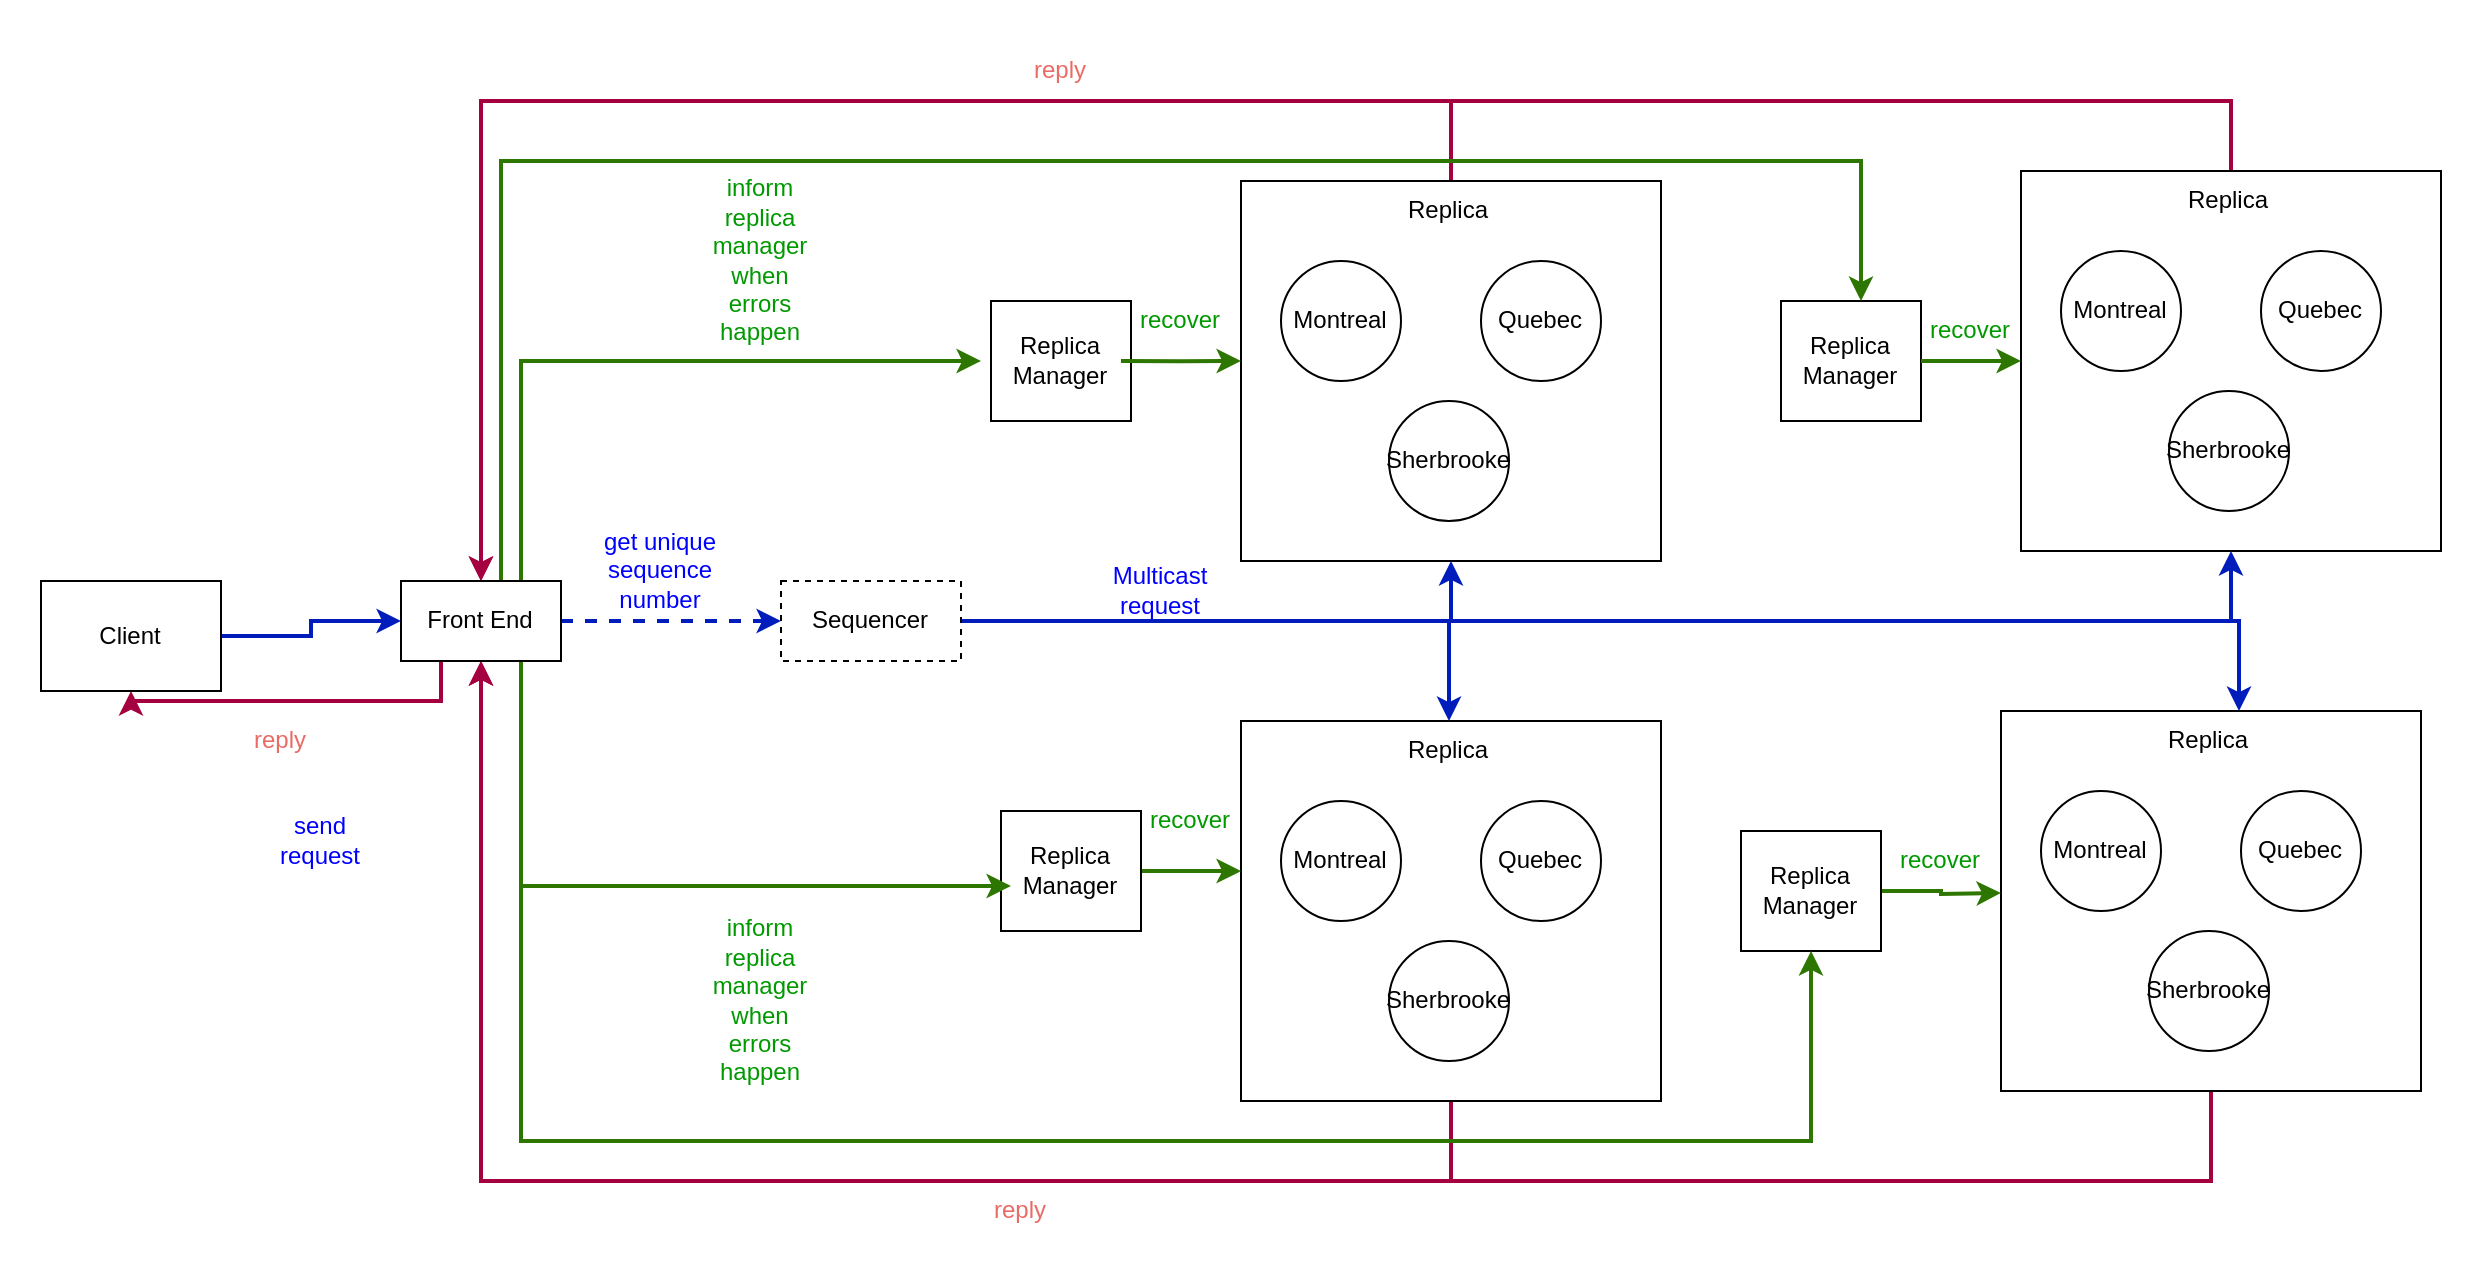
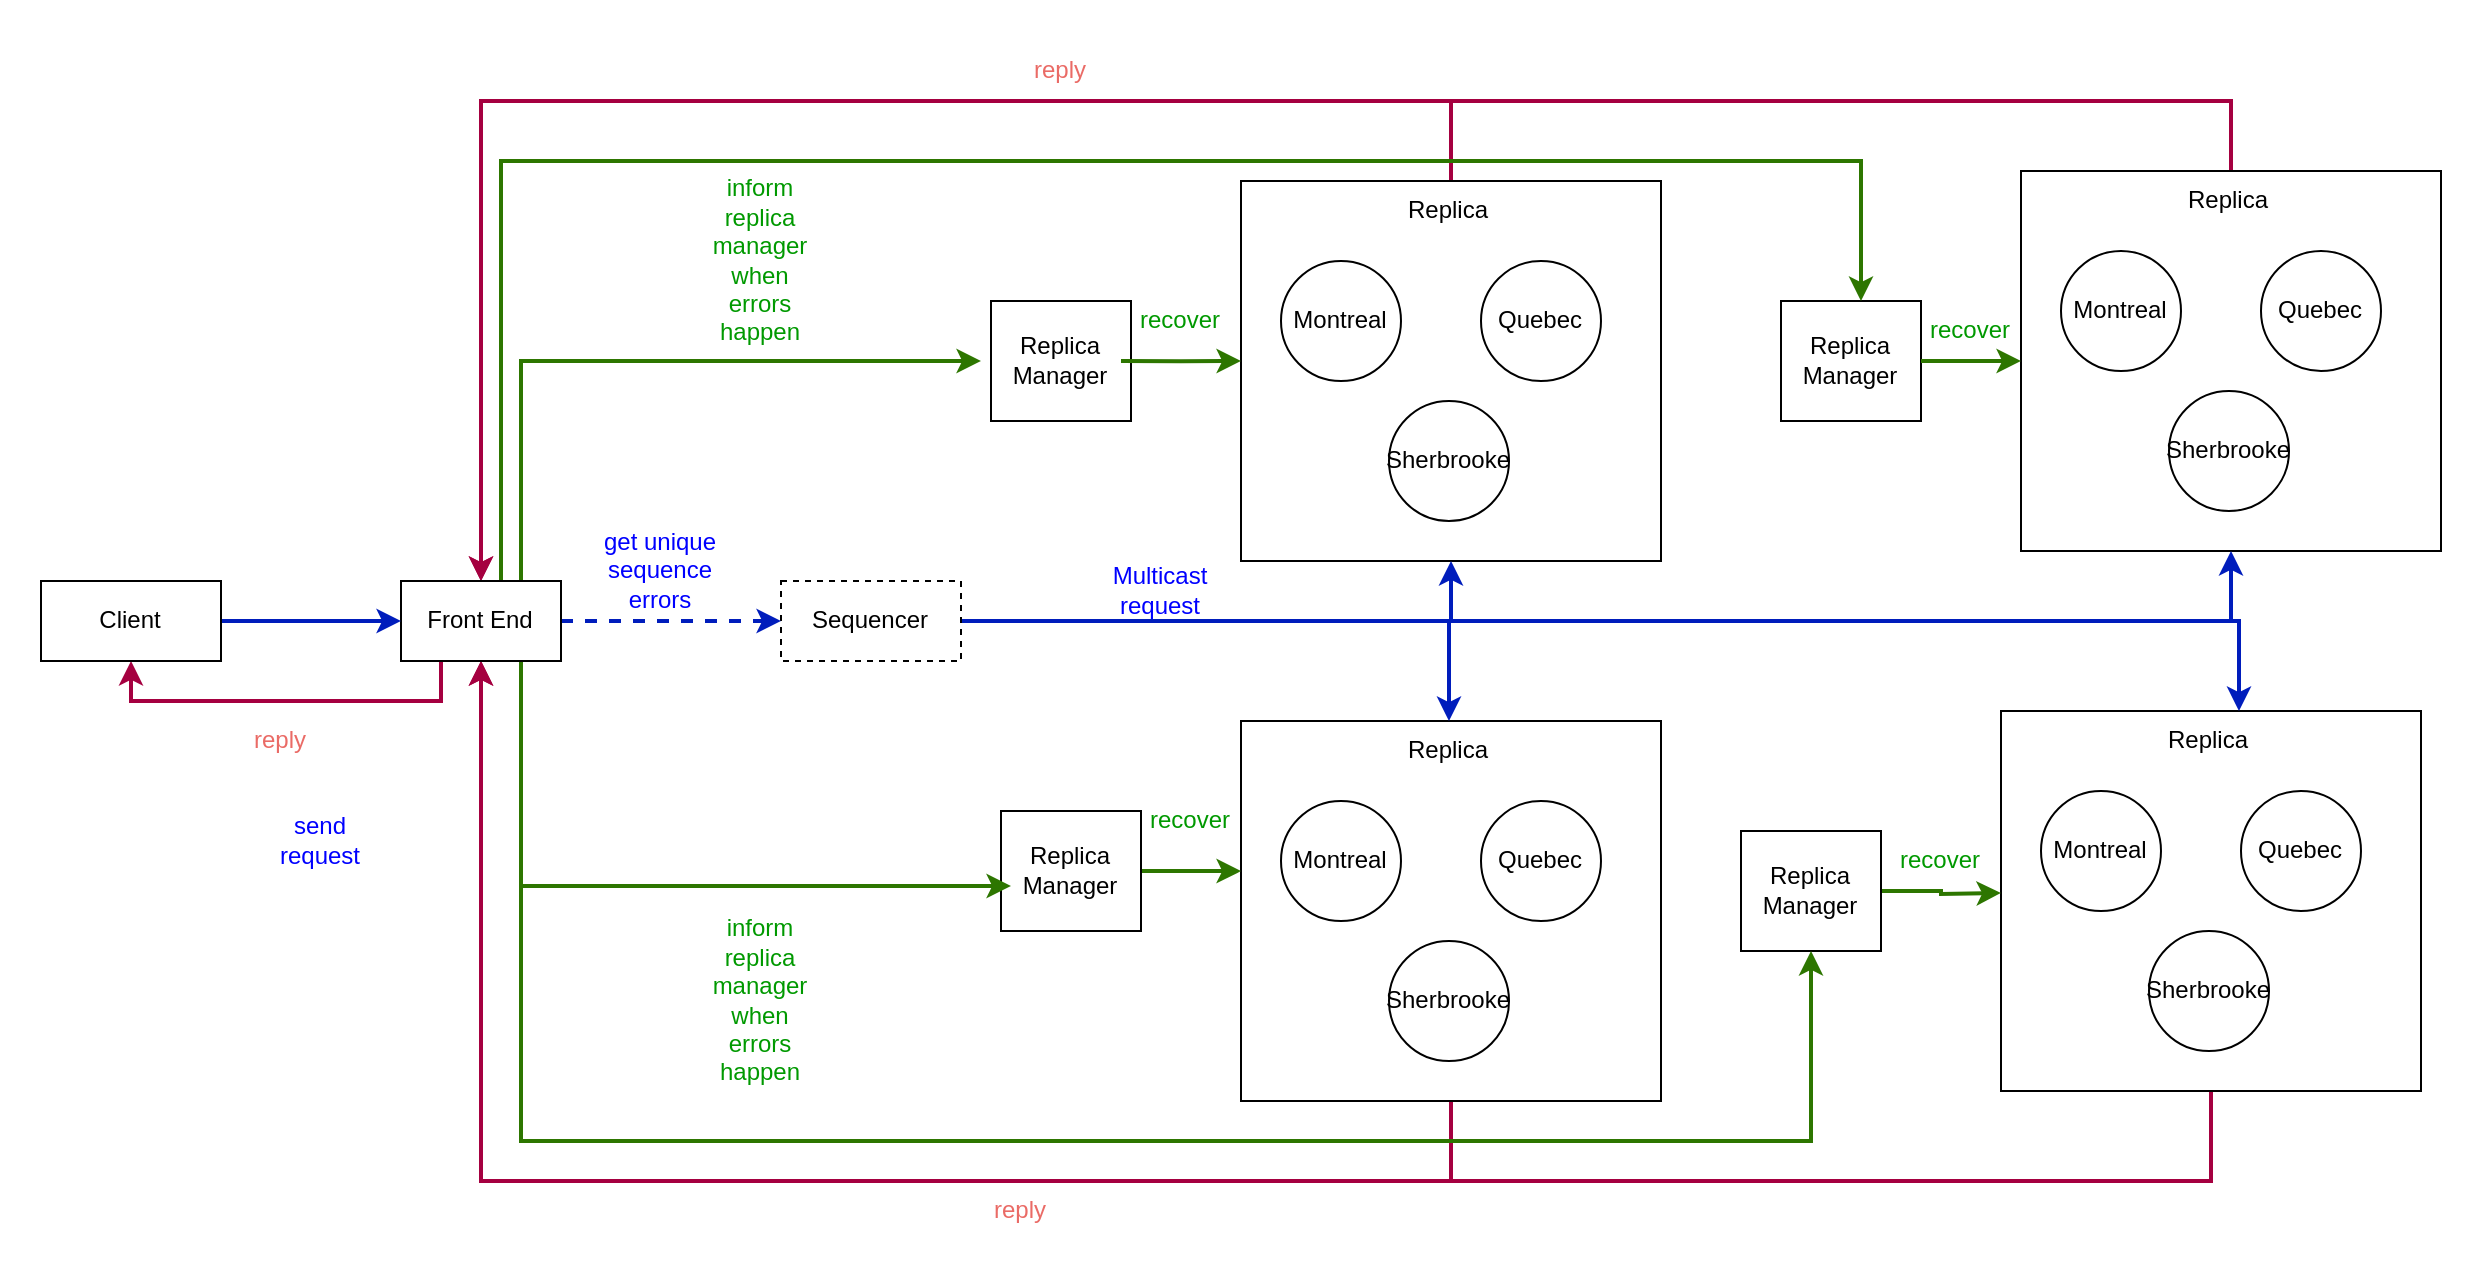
(661, 571) -> (661, 571)
(131, 636) -> (131, 621)
